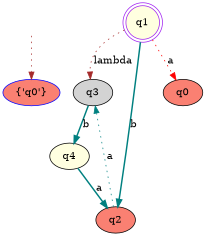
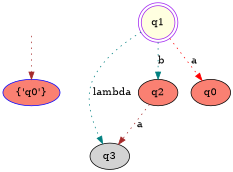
(101, 46) -> (95, 76)
(130, 121) -> (158, 57)
(70, 156) -> none
(105, 160) -> (136, 121)
